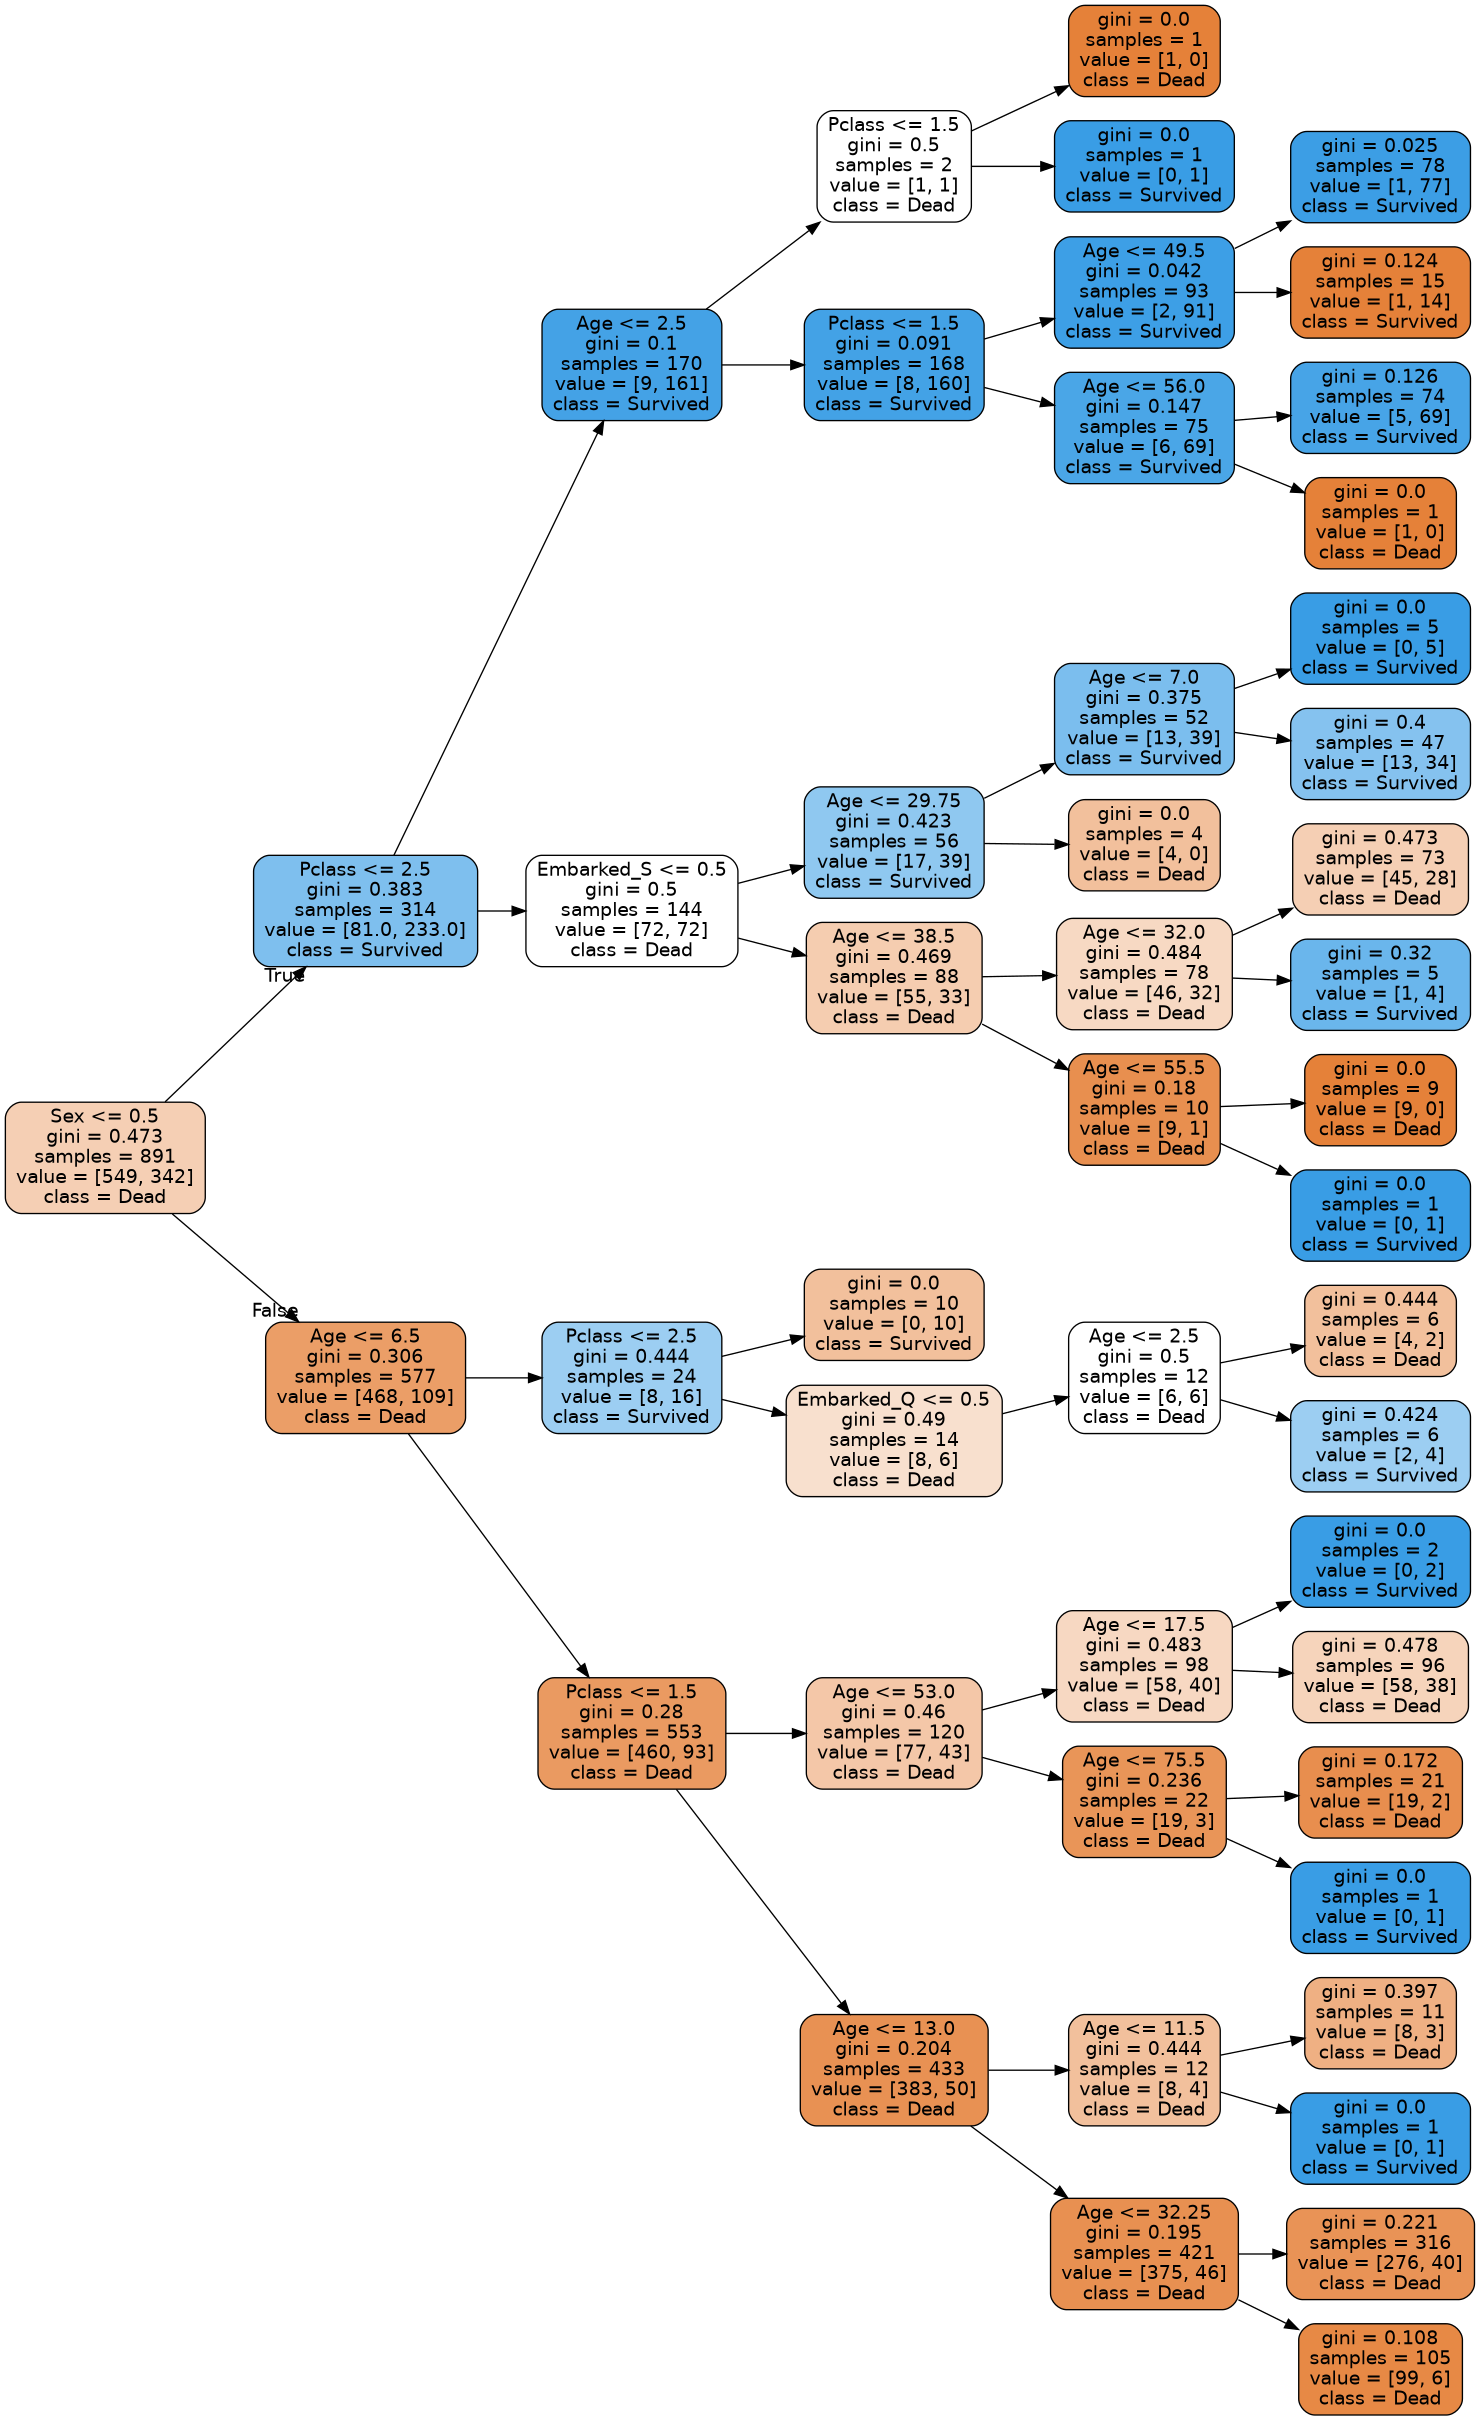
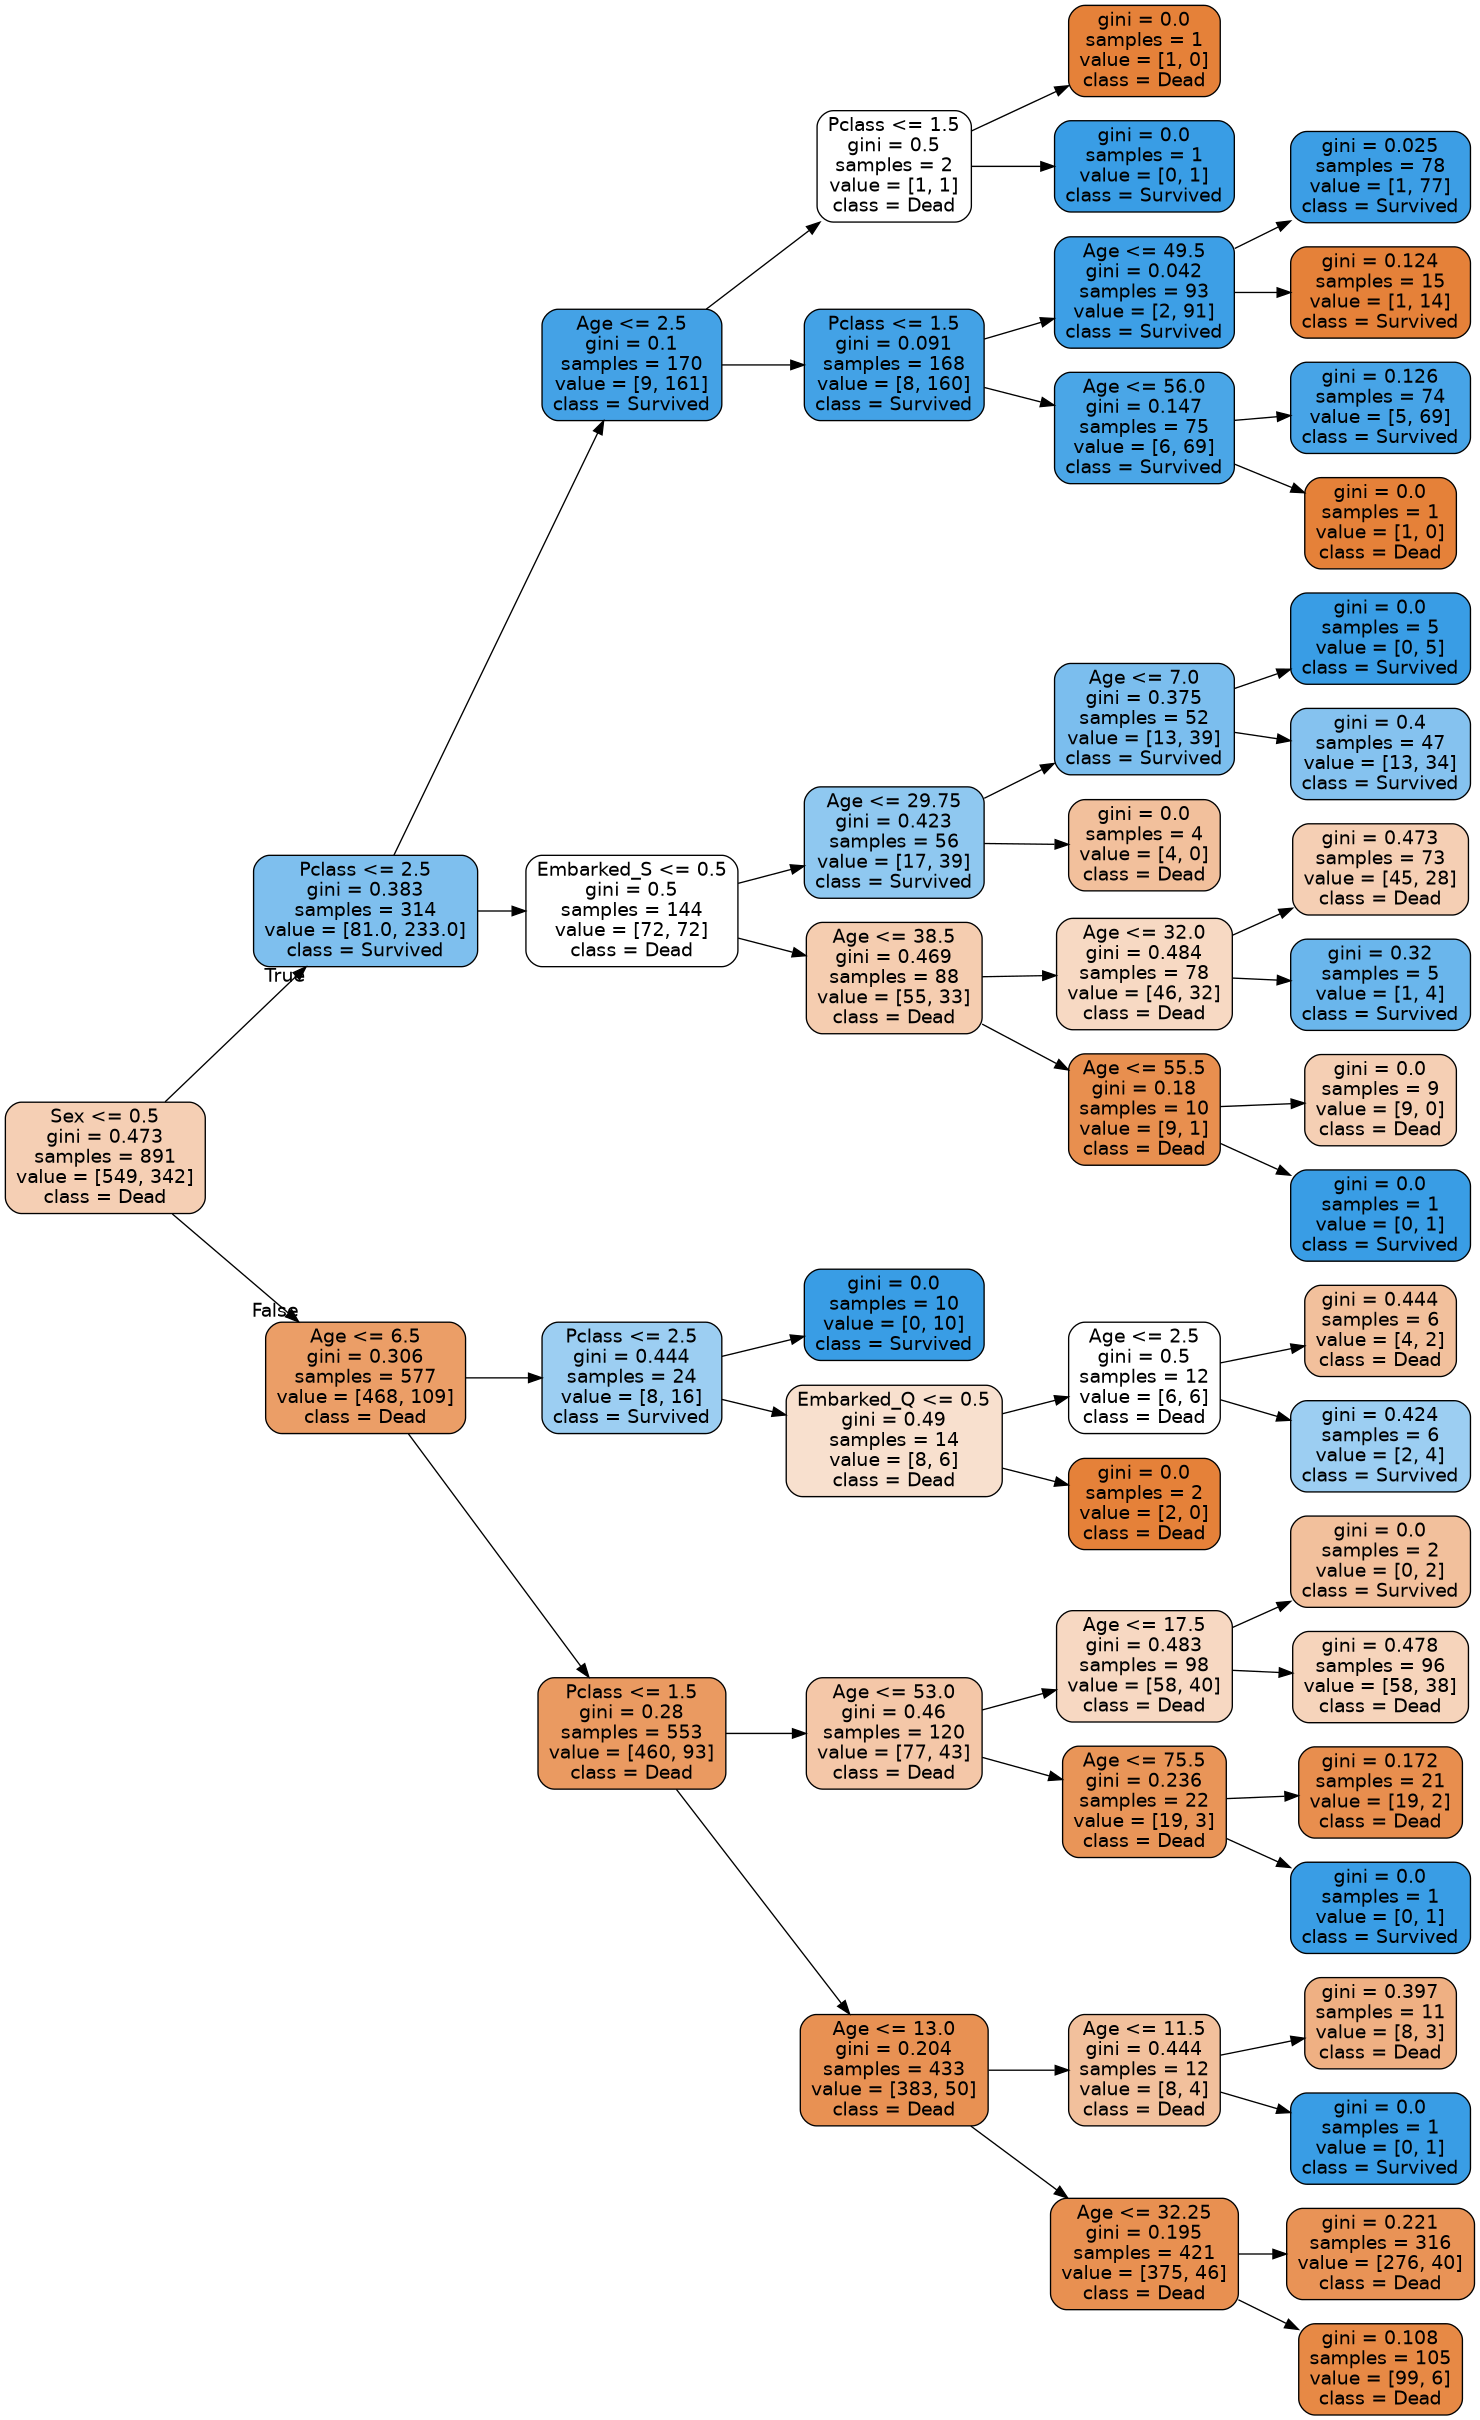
(1381, 1100) -> (1381, 1100)
(894, 1315) -> (894, 1315)
none -> (1144, 1504)
(1381, 1562) -> (1381, 1562)
